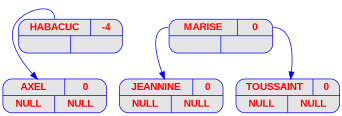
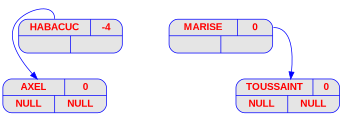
(171, 96) -> none
